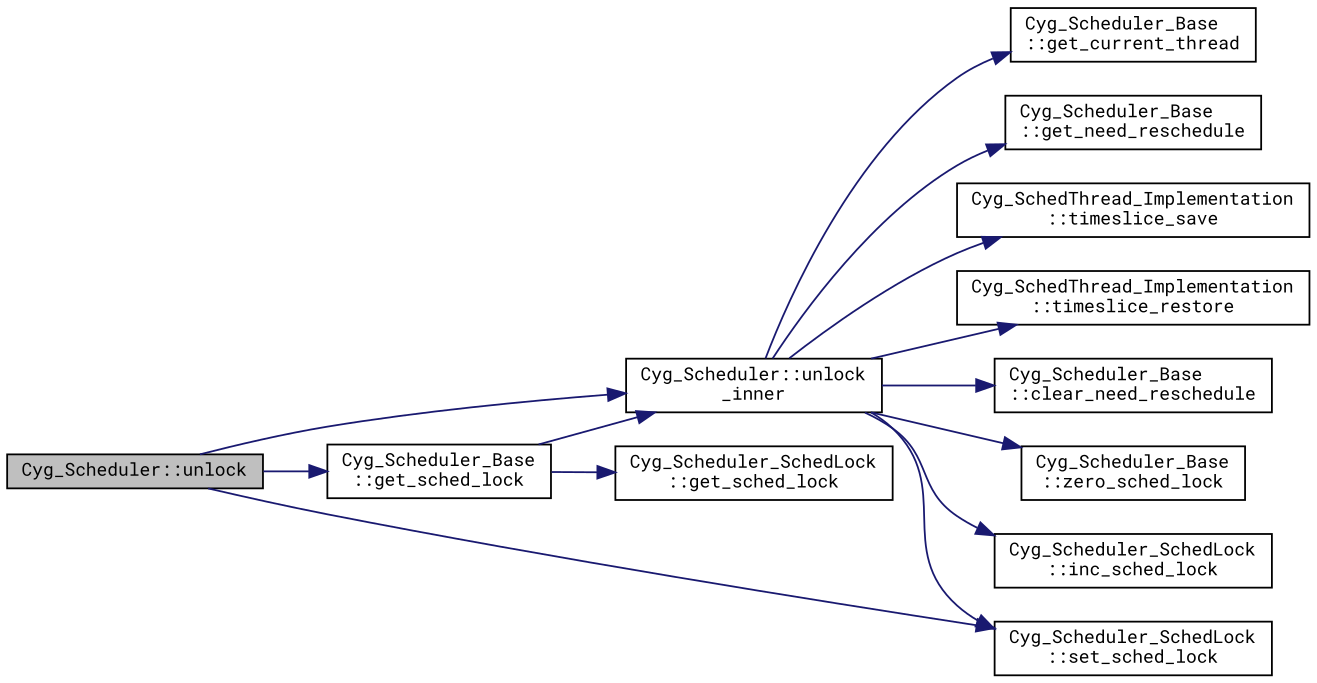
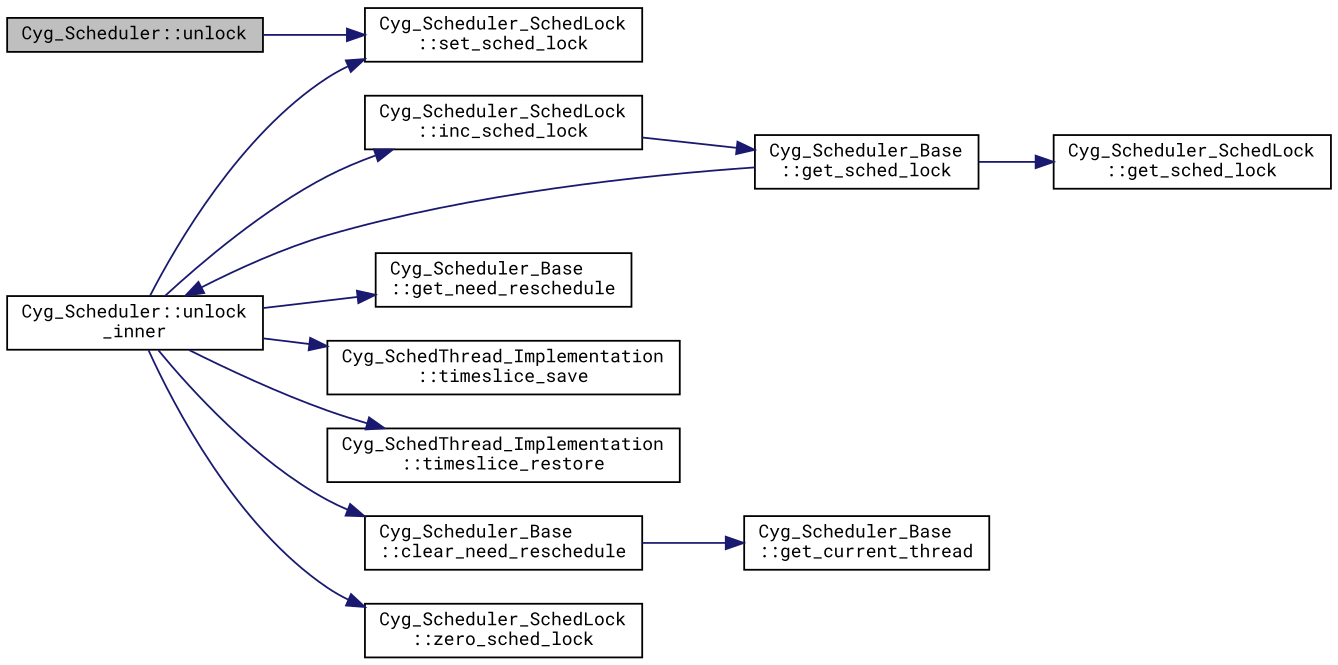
(854, 188) -> (684, 543)
(402, 416) -> none
(286, 471) -> (689, 143)
(1133, 473) -> (504, 631)
